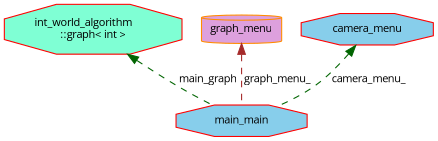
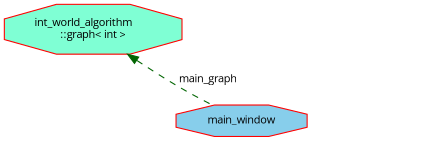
(242, 29) -> none
(367, 29) -> none
(242, 121) -> (242, 121)
